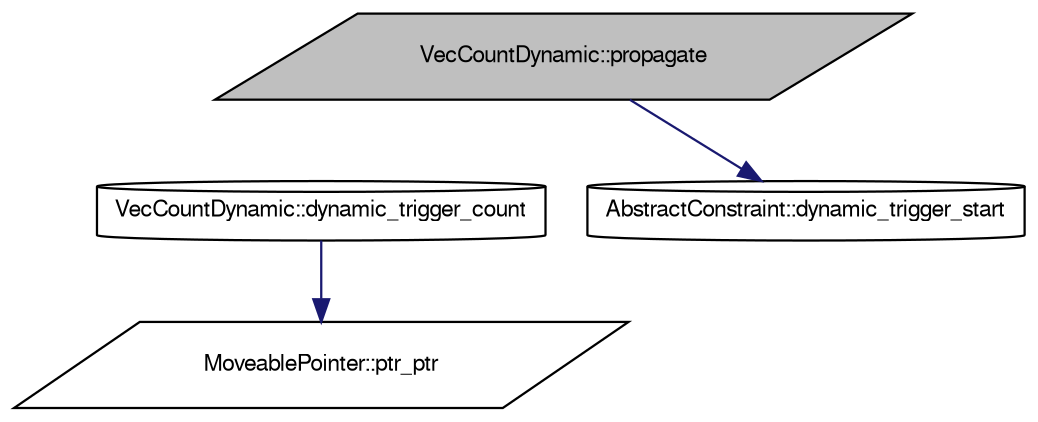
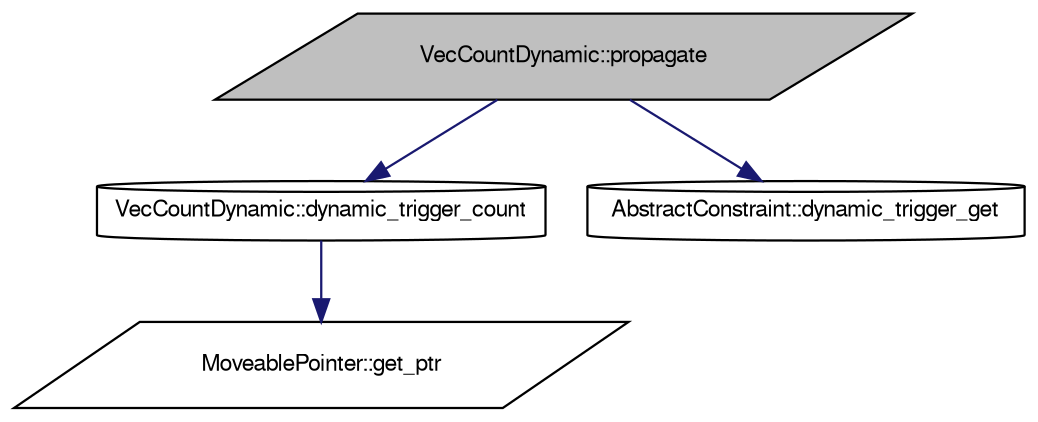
none -> (441, 134)
(806, 211) -> (806, 211)
(321, 365) -> (321, 365)
